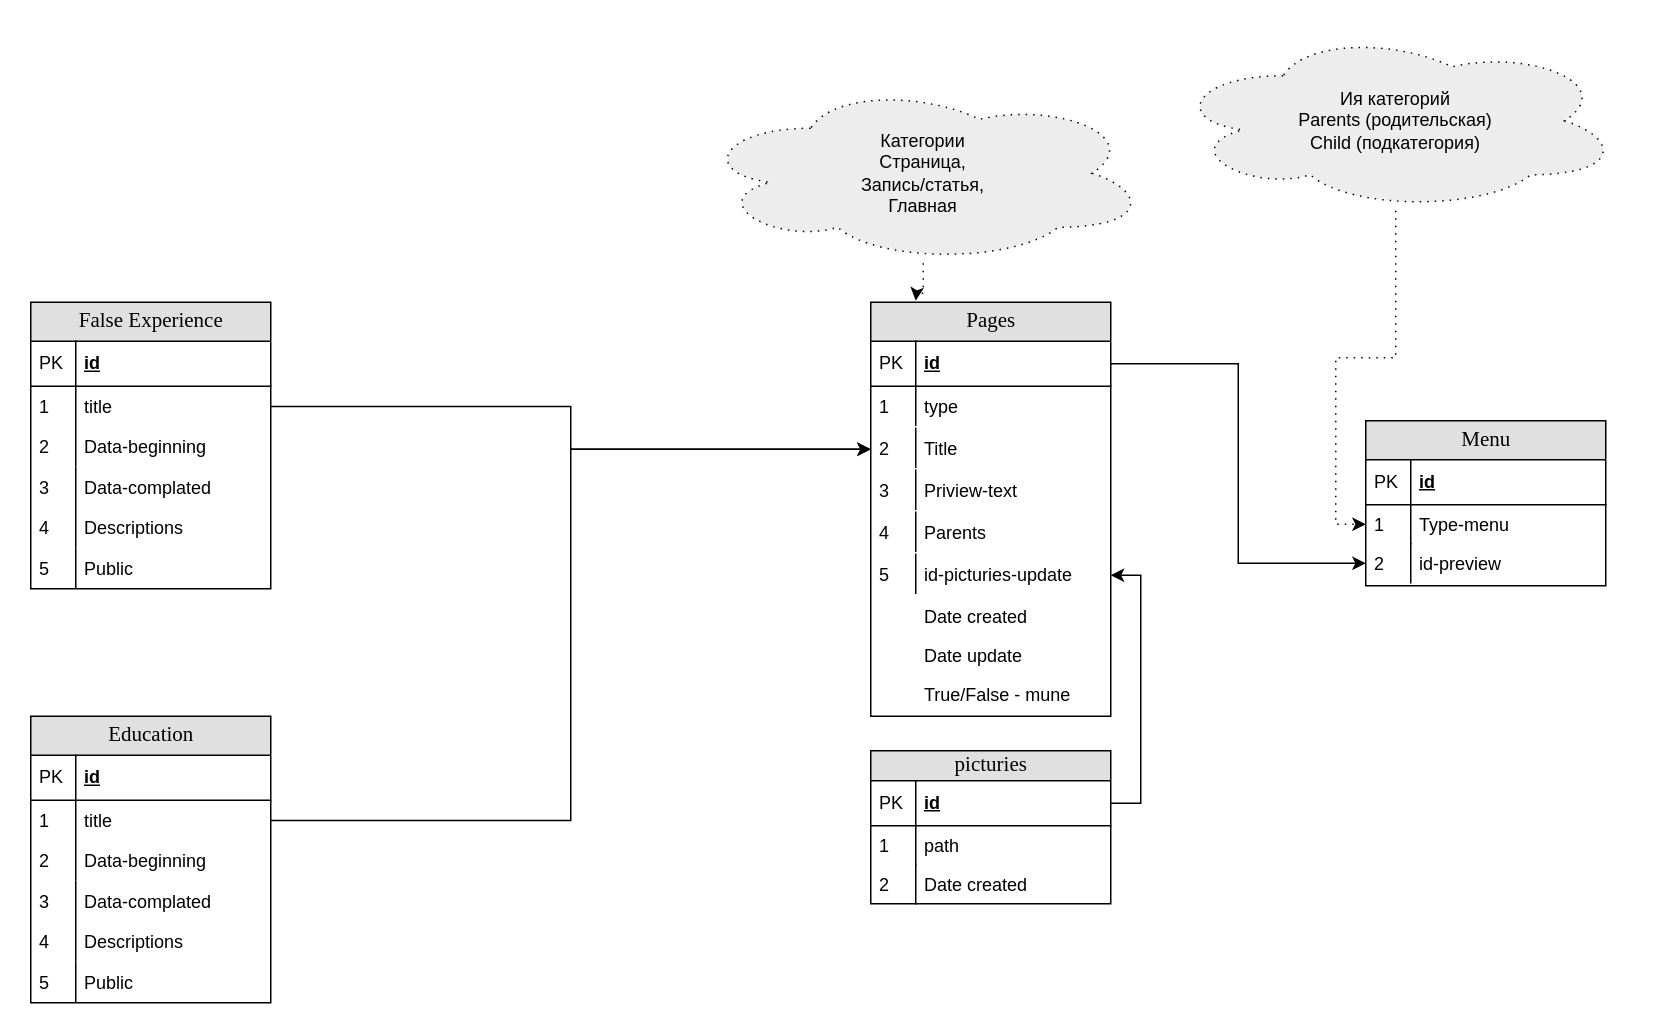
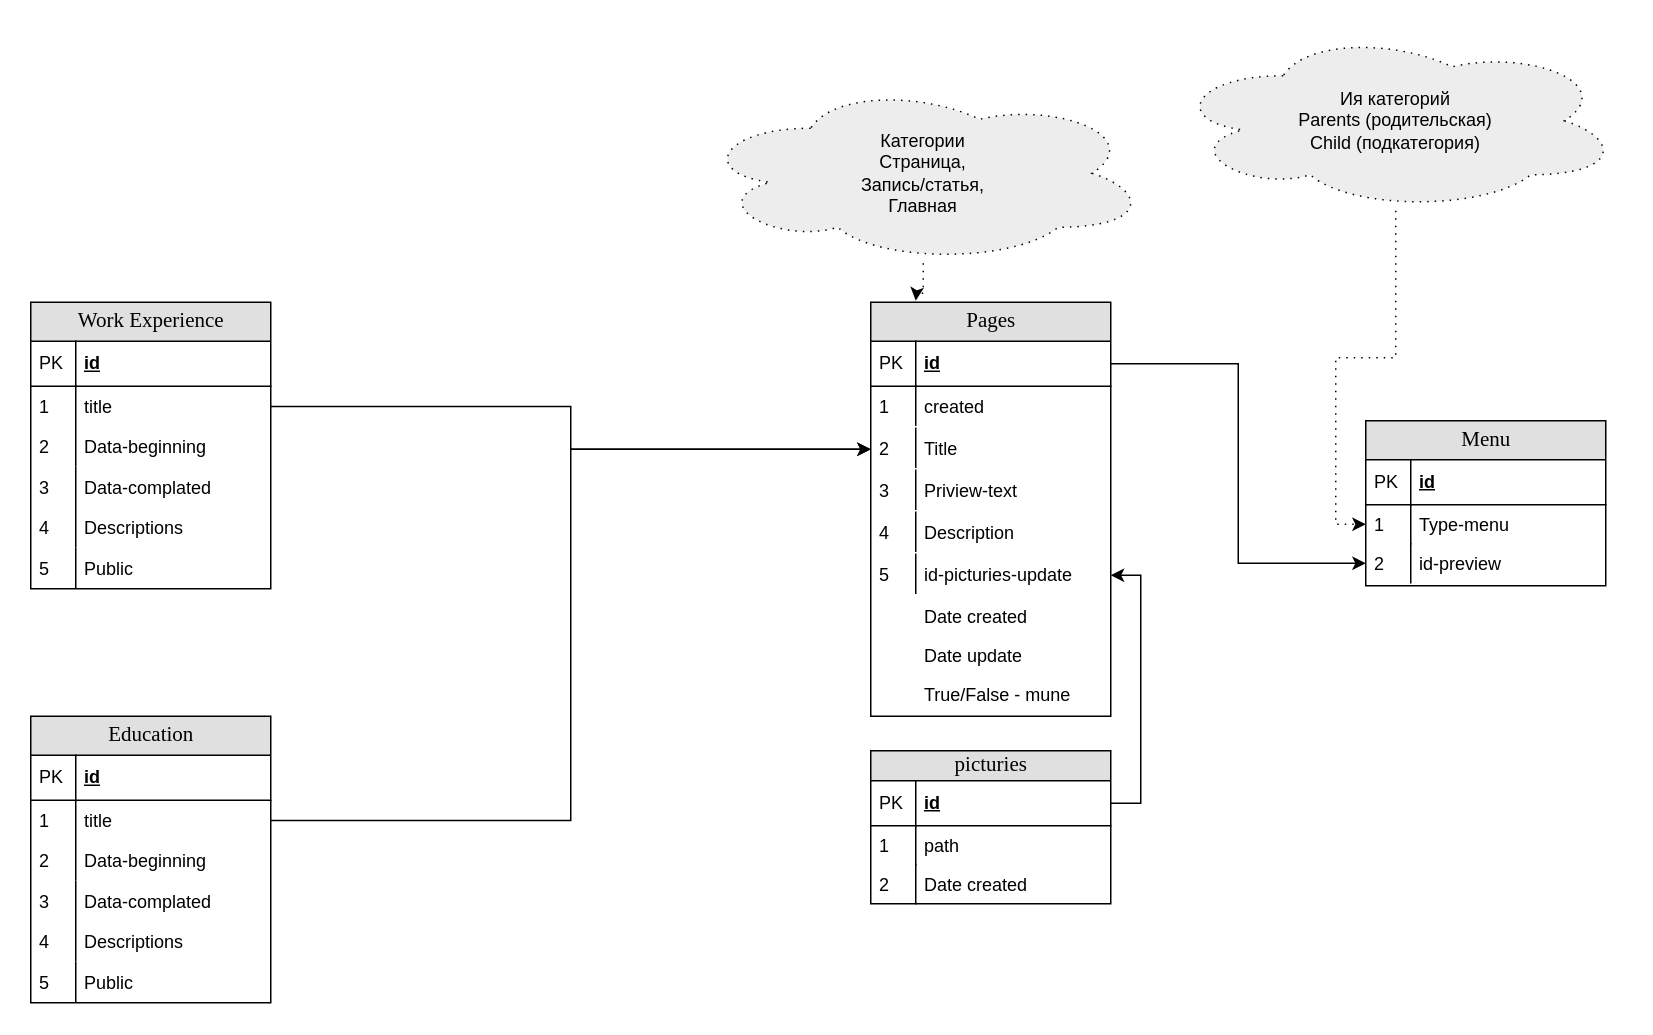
(152, 322) -> (152, 322)
(945, 408) -> (960, 408)
(960, 534) -> (976, 534)
